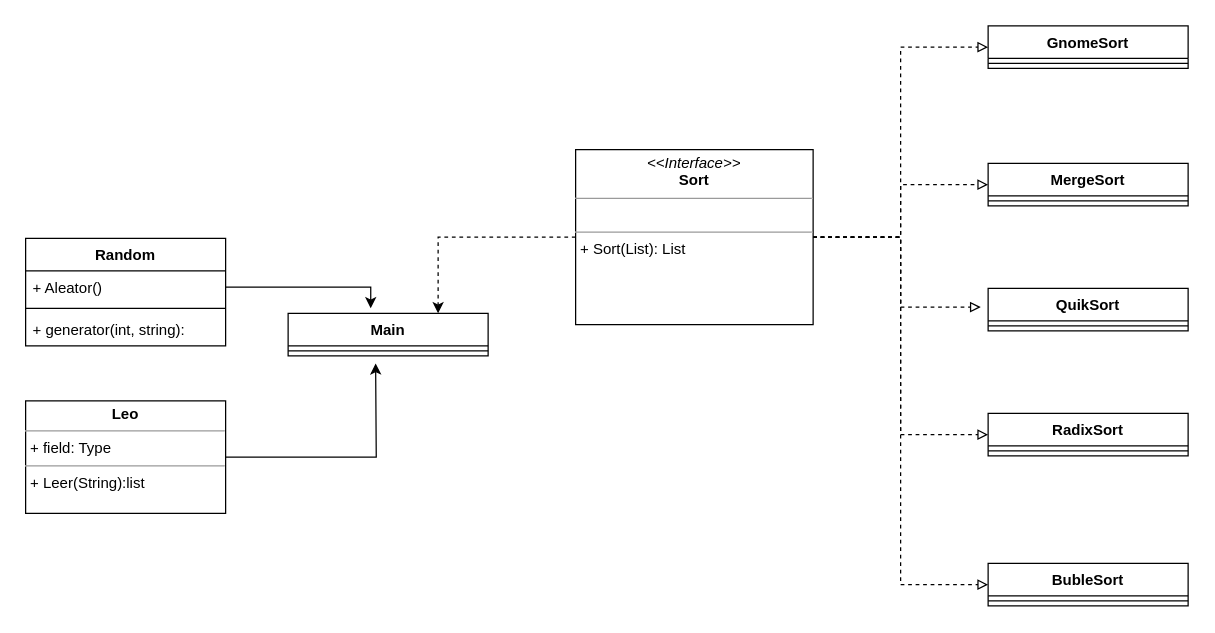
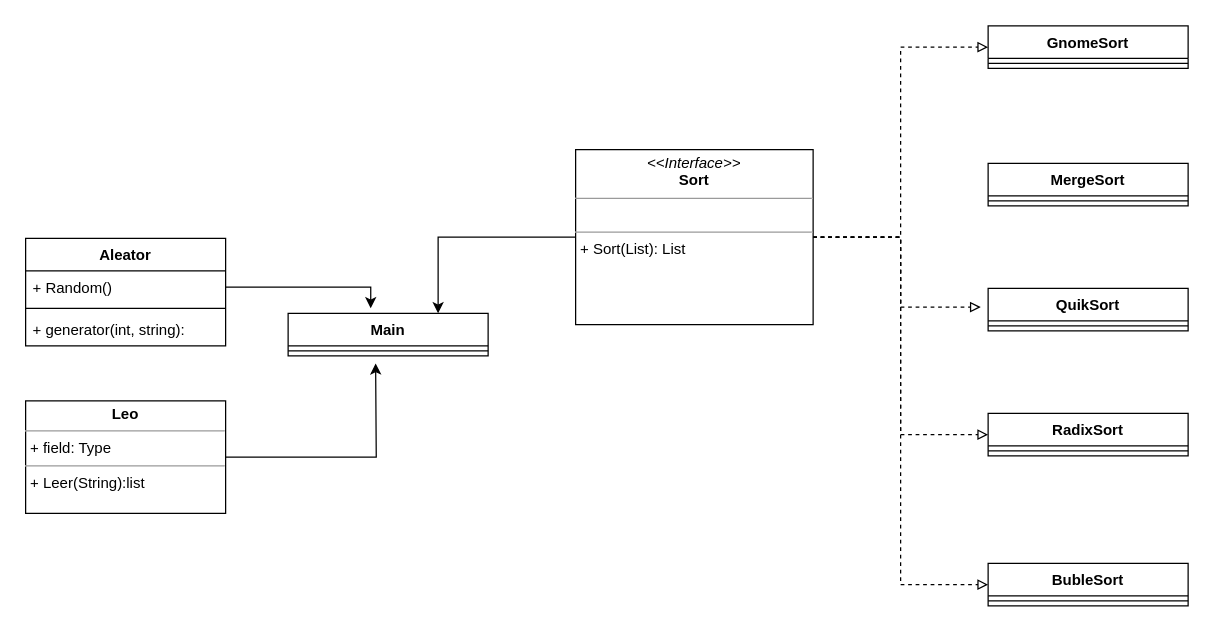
(940, 184) -> none
(472, 237) -> (472, 237)
(126, 256) -> (126, 256)
(75, 288) -> (73, 288)
